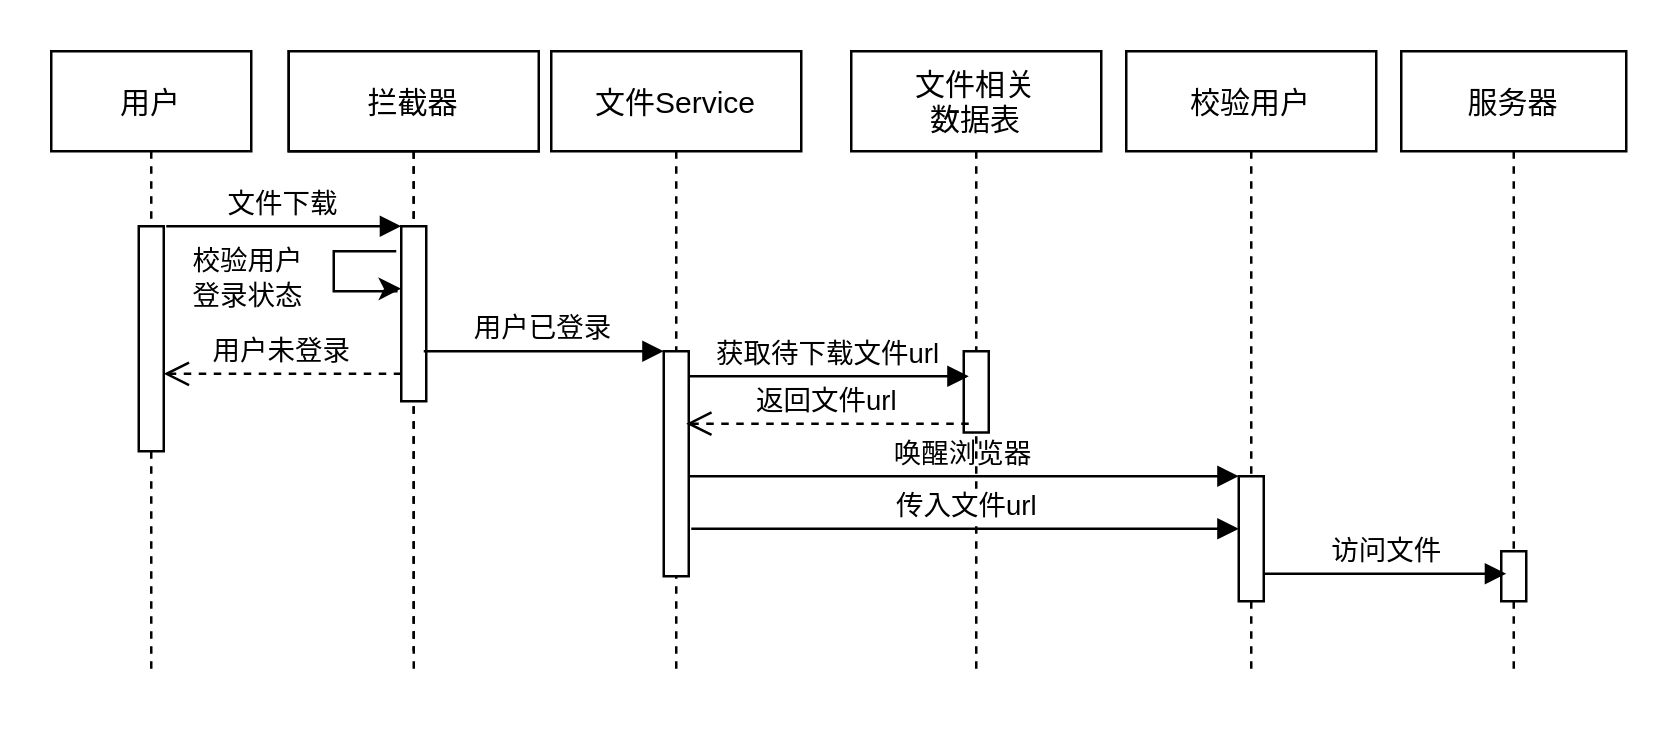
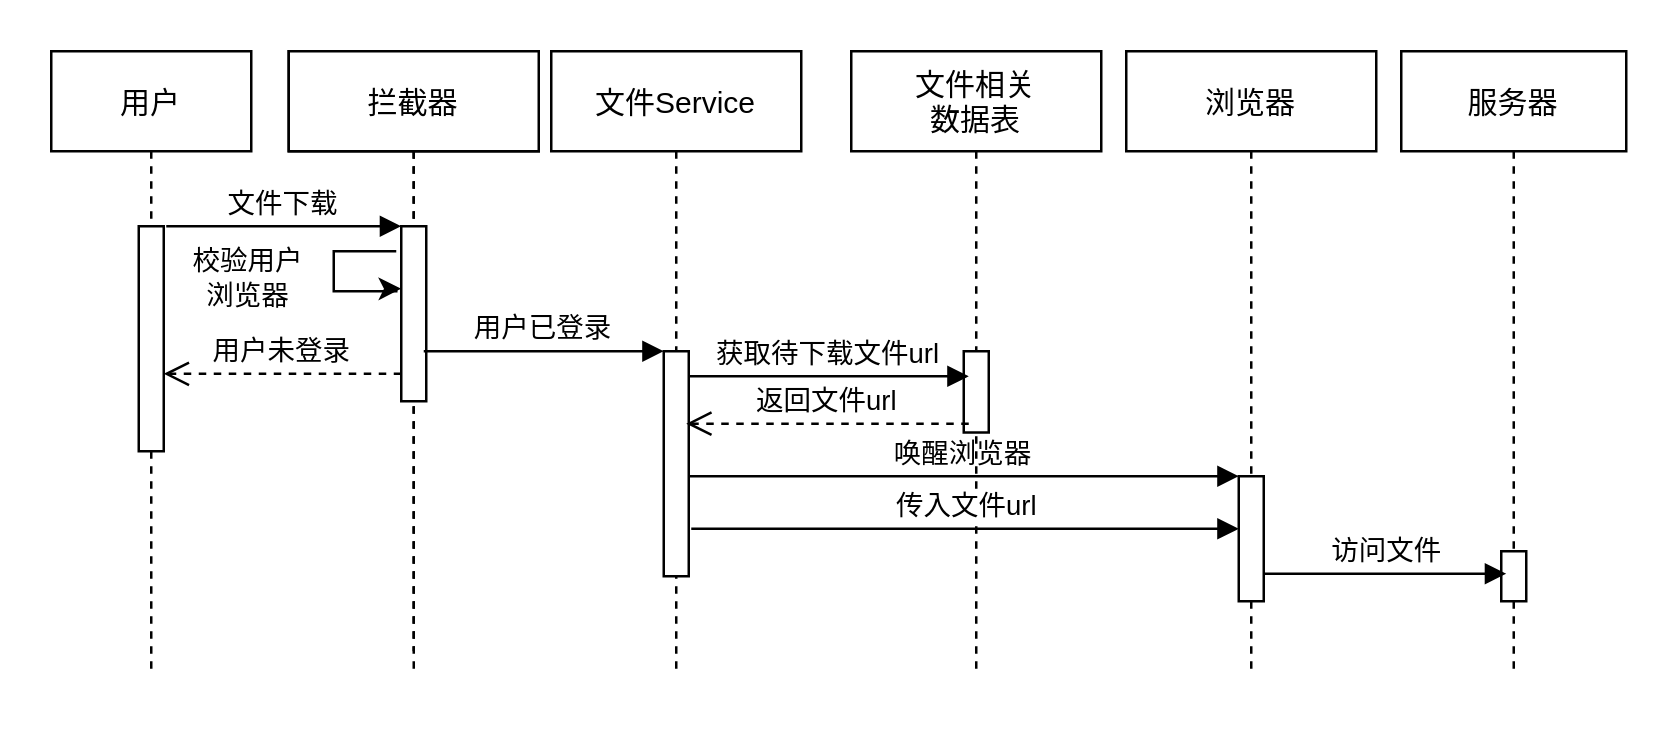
(1250, 103) -> (1250, 103)
(254, 280) -> (254, 280)
